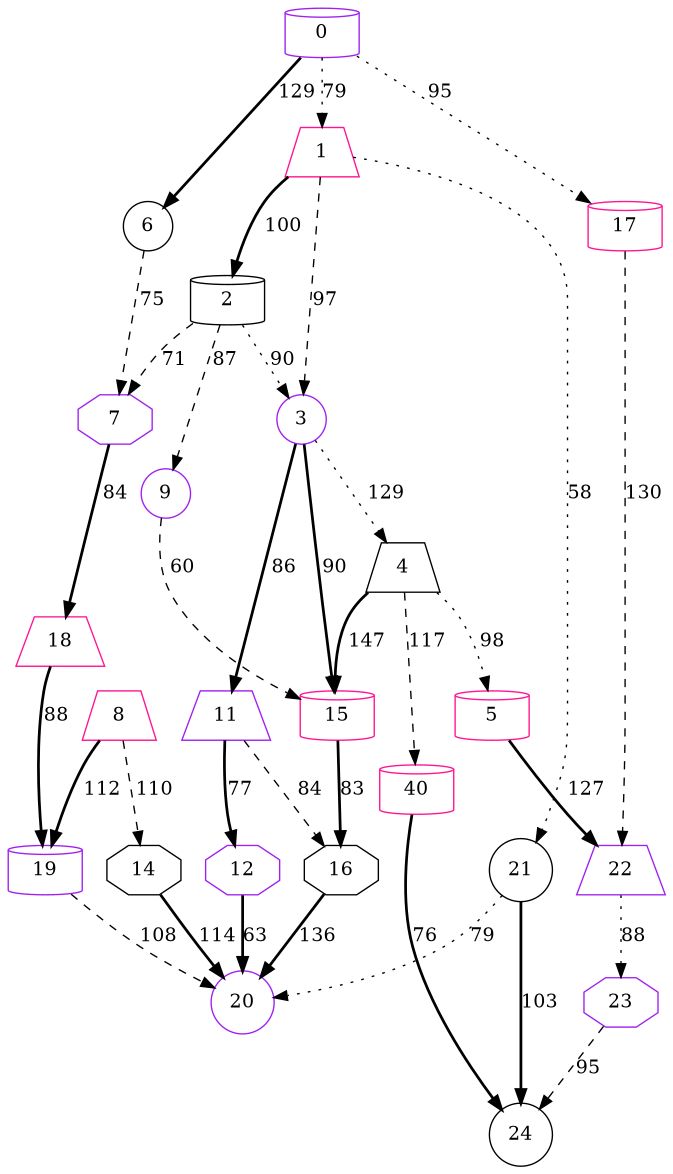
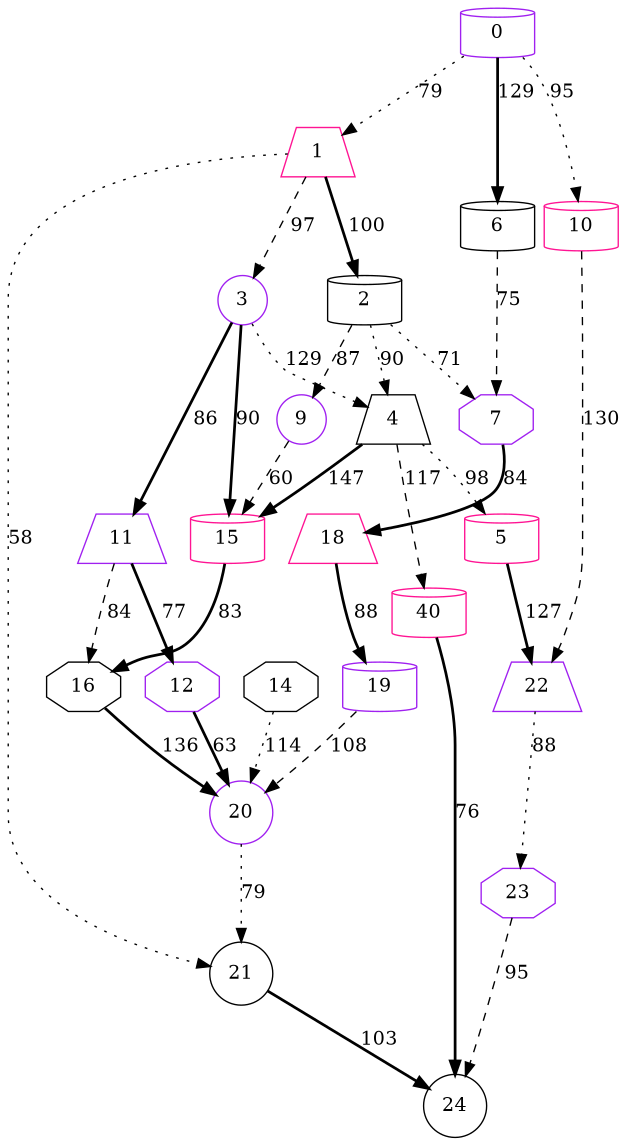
(148, 226) -> (498, 226)
(625, 226) -> (581, 226)
(161, 350) -> (427, 357)
(262, 356) -> (377, 353)
(119, 716) -> none
(187, 931) -> (264, 740)
(405, 965) -> (241, 886)
